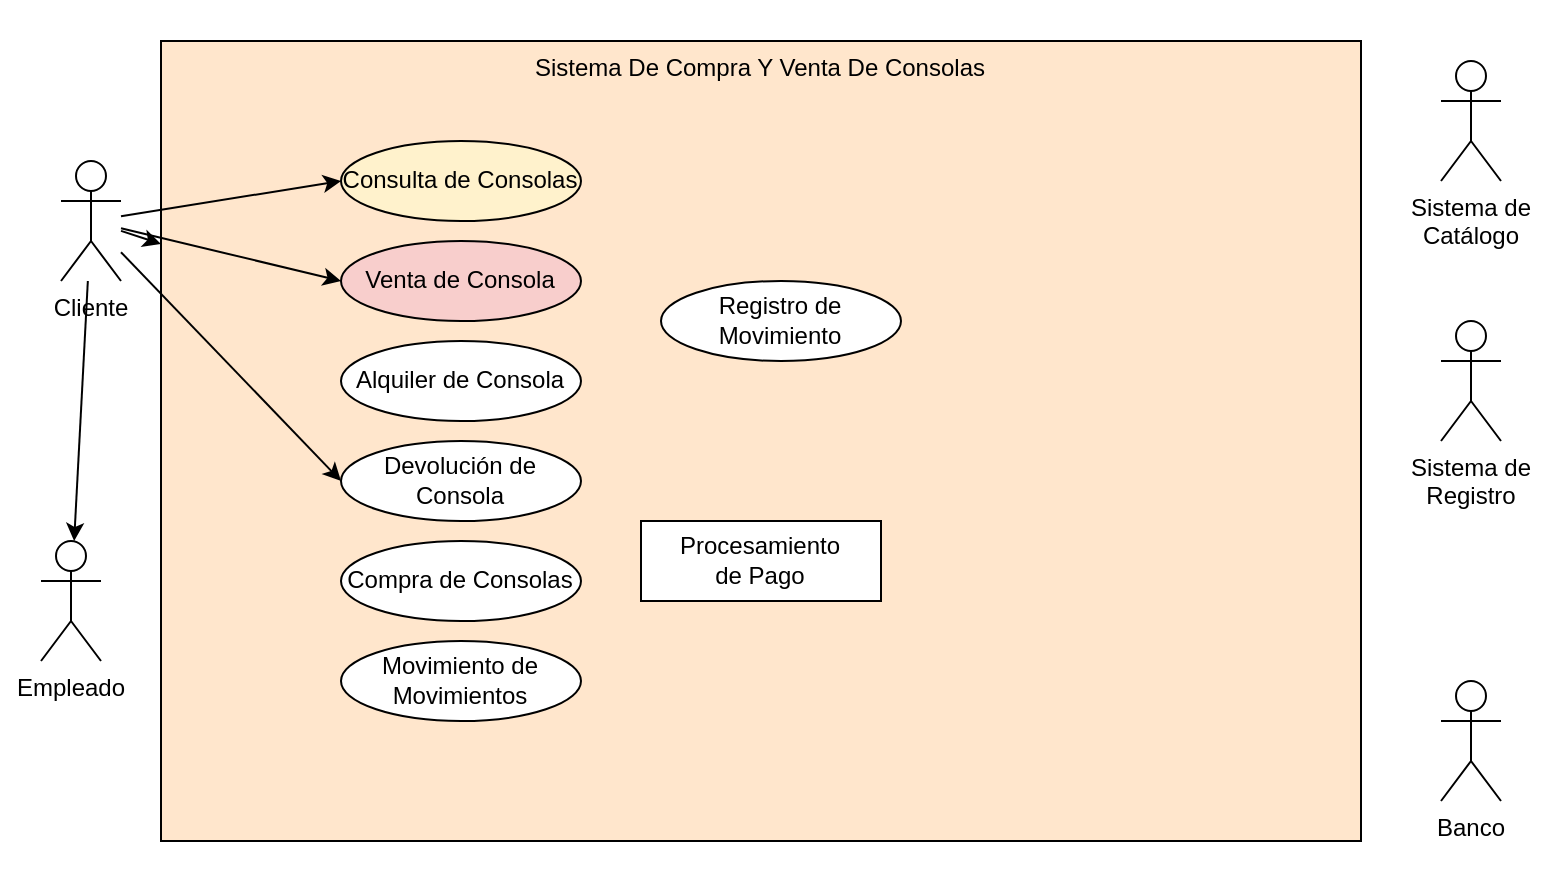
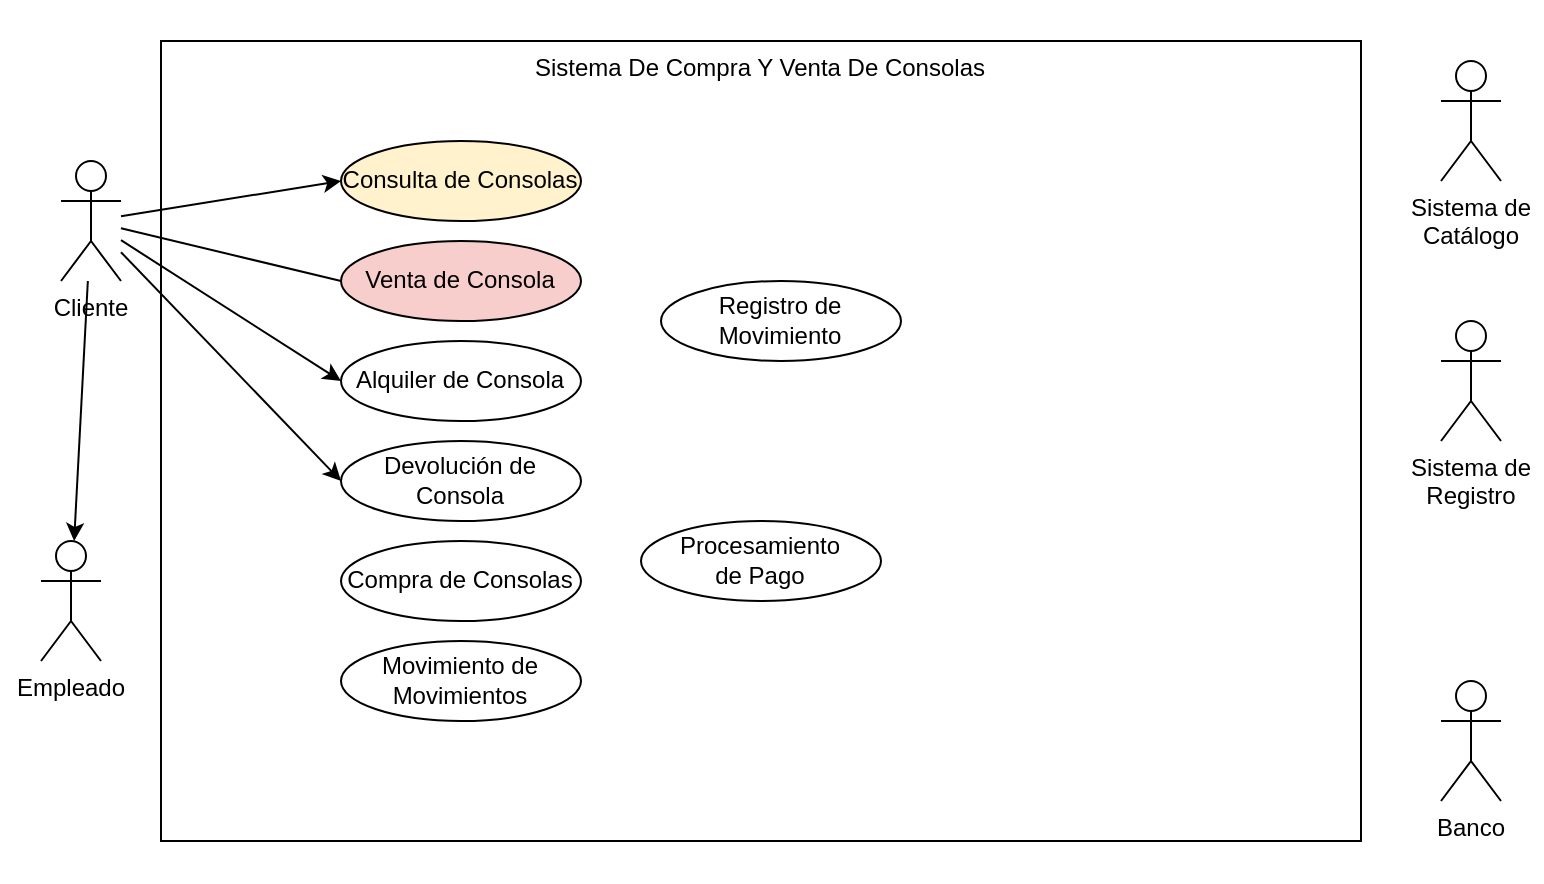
(136, 236) -> (226, 307)
(326, 277) -> (331, 279)
(761, 441) -> (761, 441)
(761, 561) -> (761, 561)
